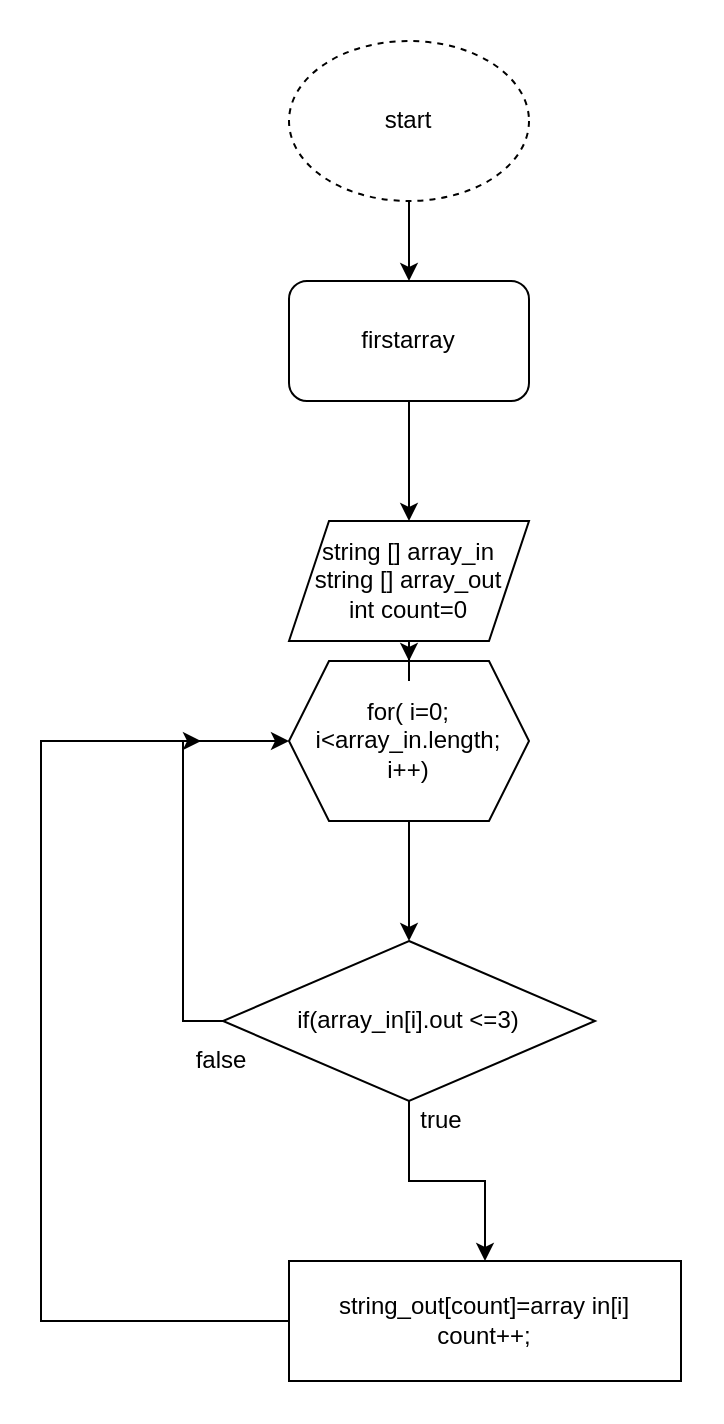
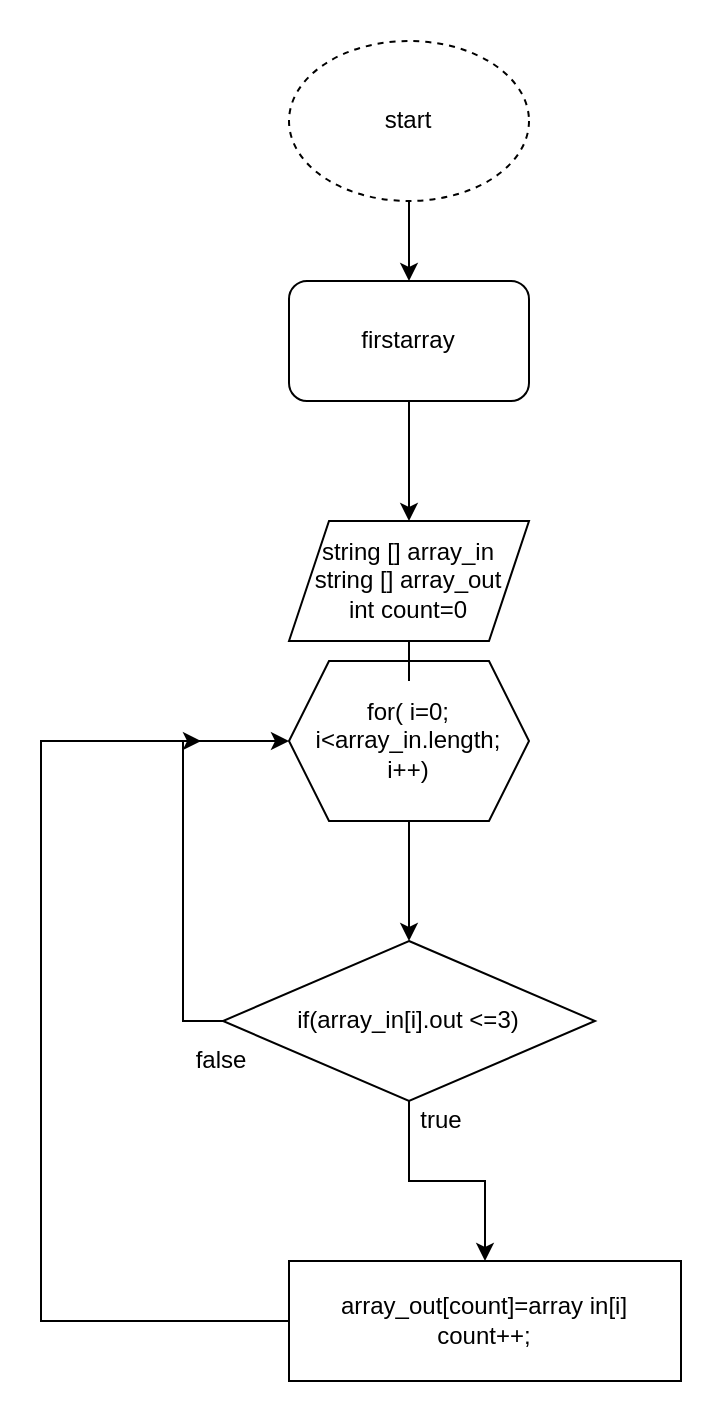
(409, 646) -> (409, 651)
(485, 1321) -> (485, 1321)
